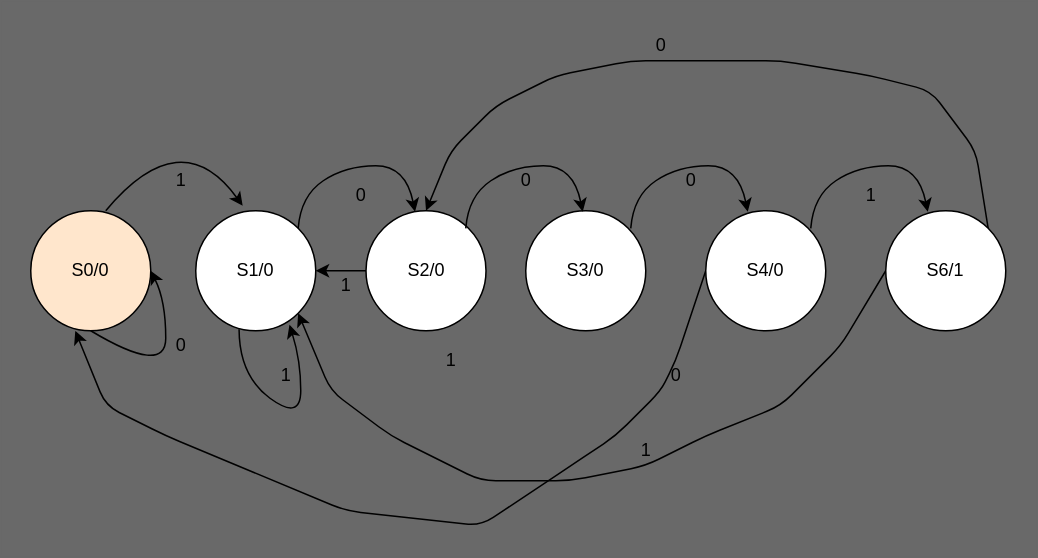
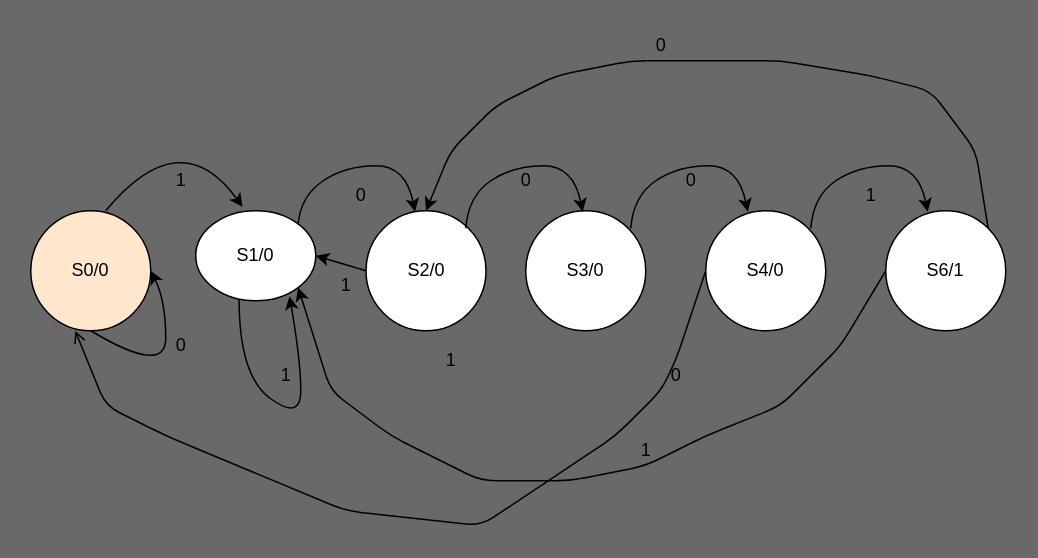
(256, 271) -> (256, 256)
(79, 341) -> (78, 339)
